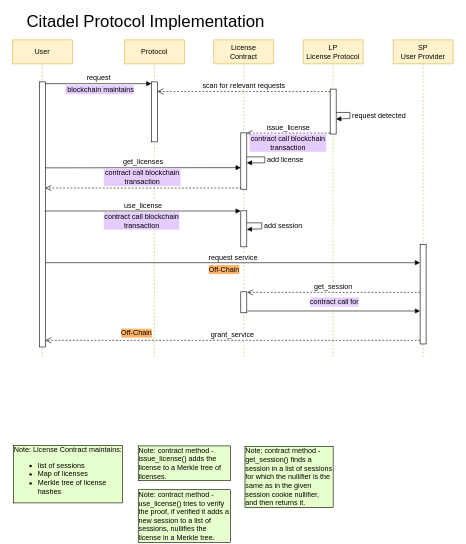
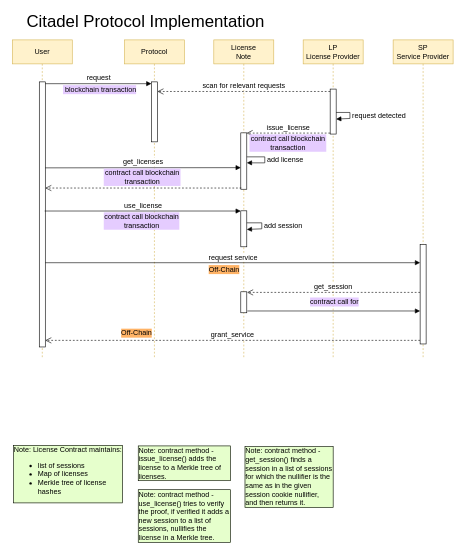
(244, 52) -> (244, 52)
(333, 52) -> (333, 52)
(423, 52) -> (423, 52)
(100, 90) -> (100, 90)
